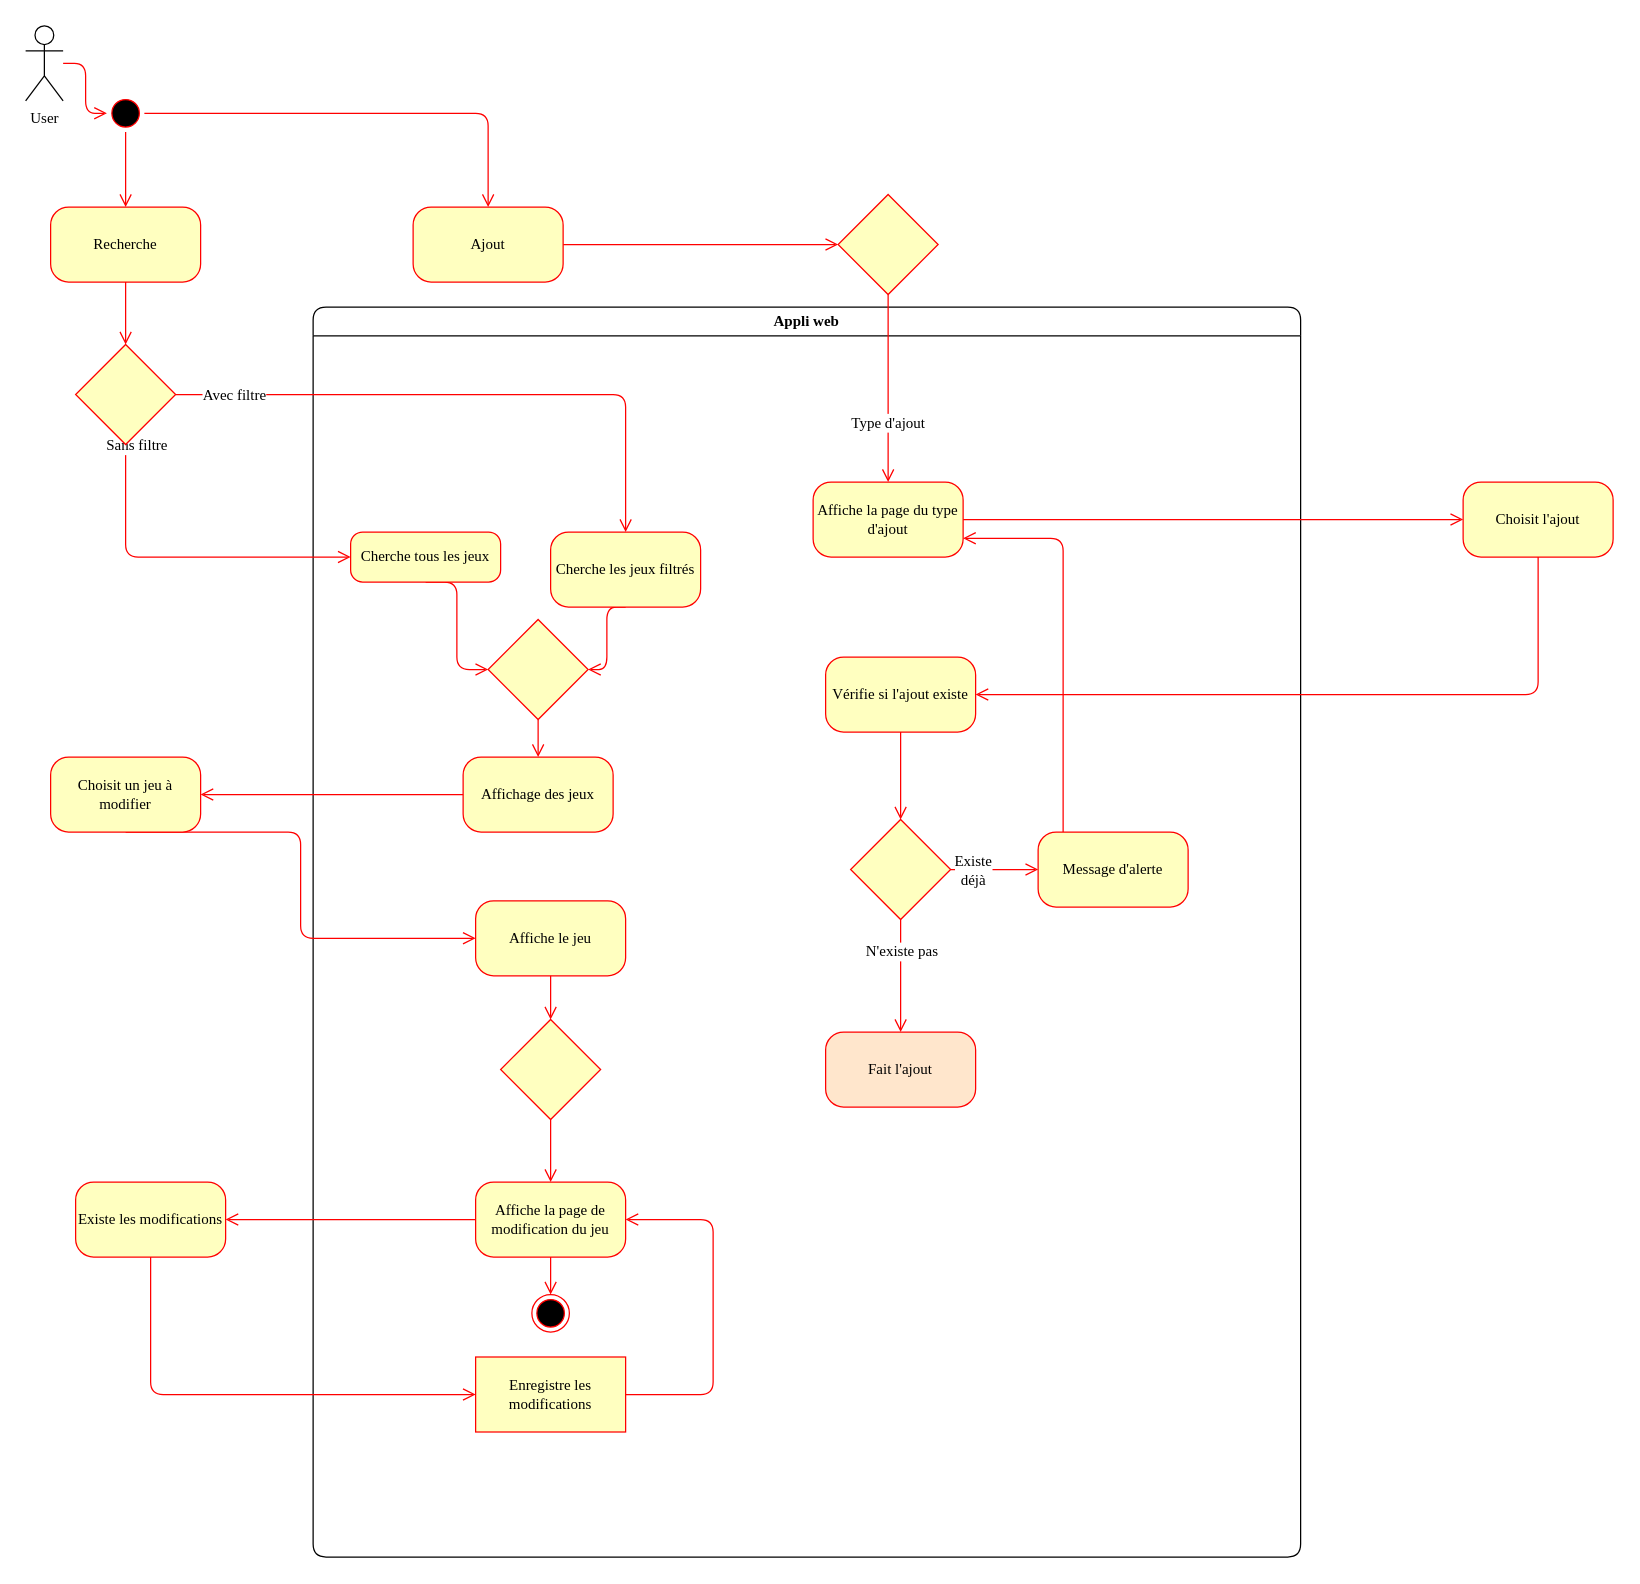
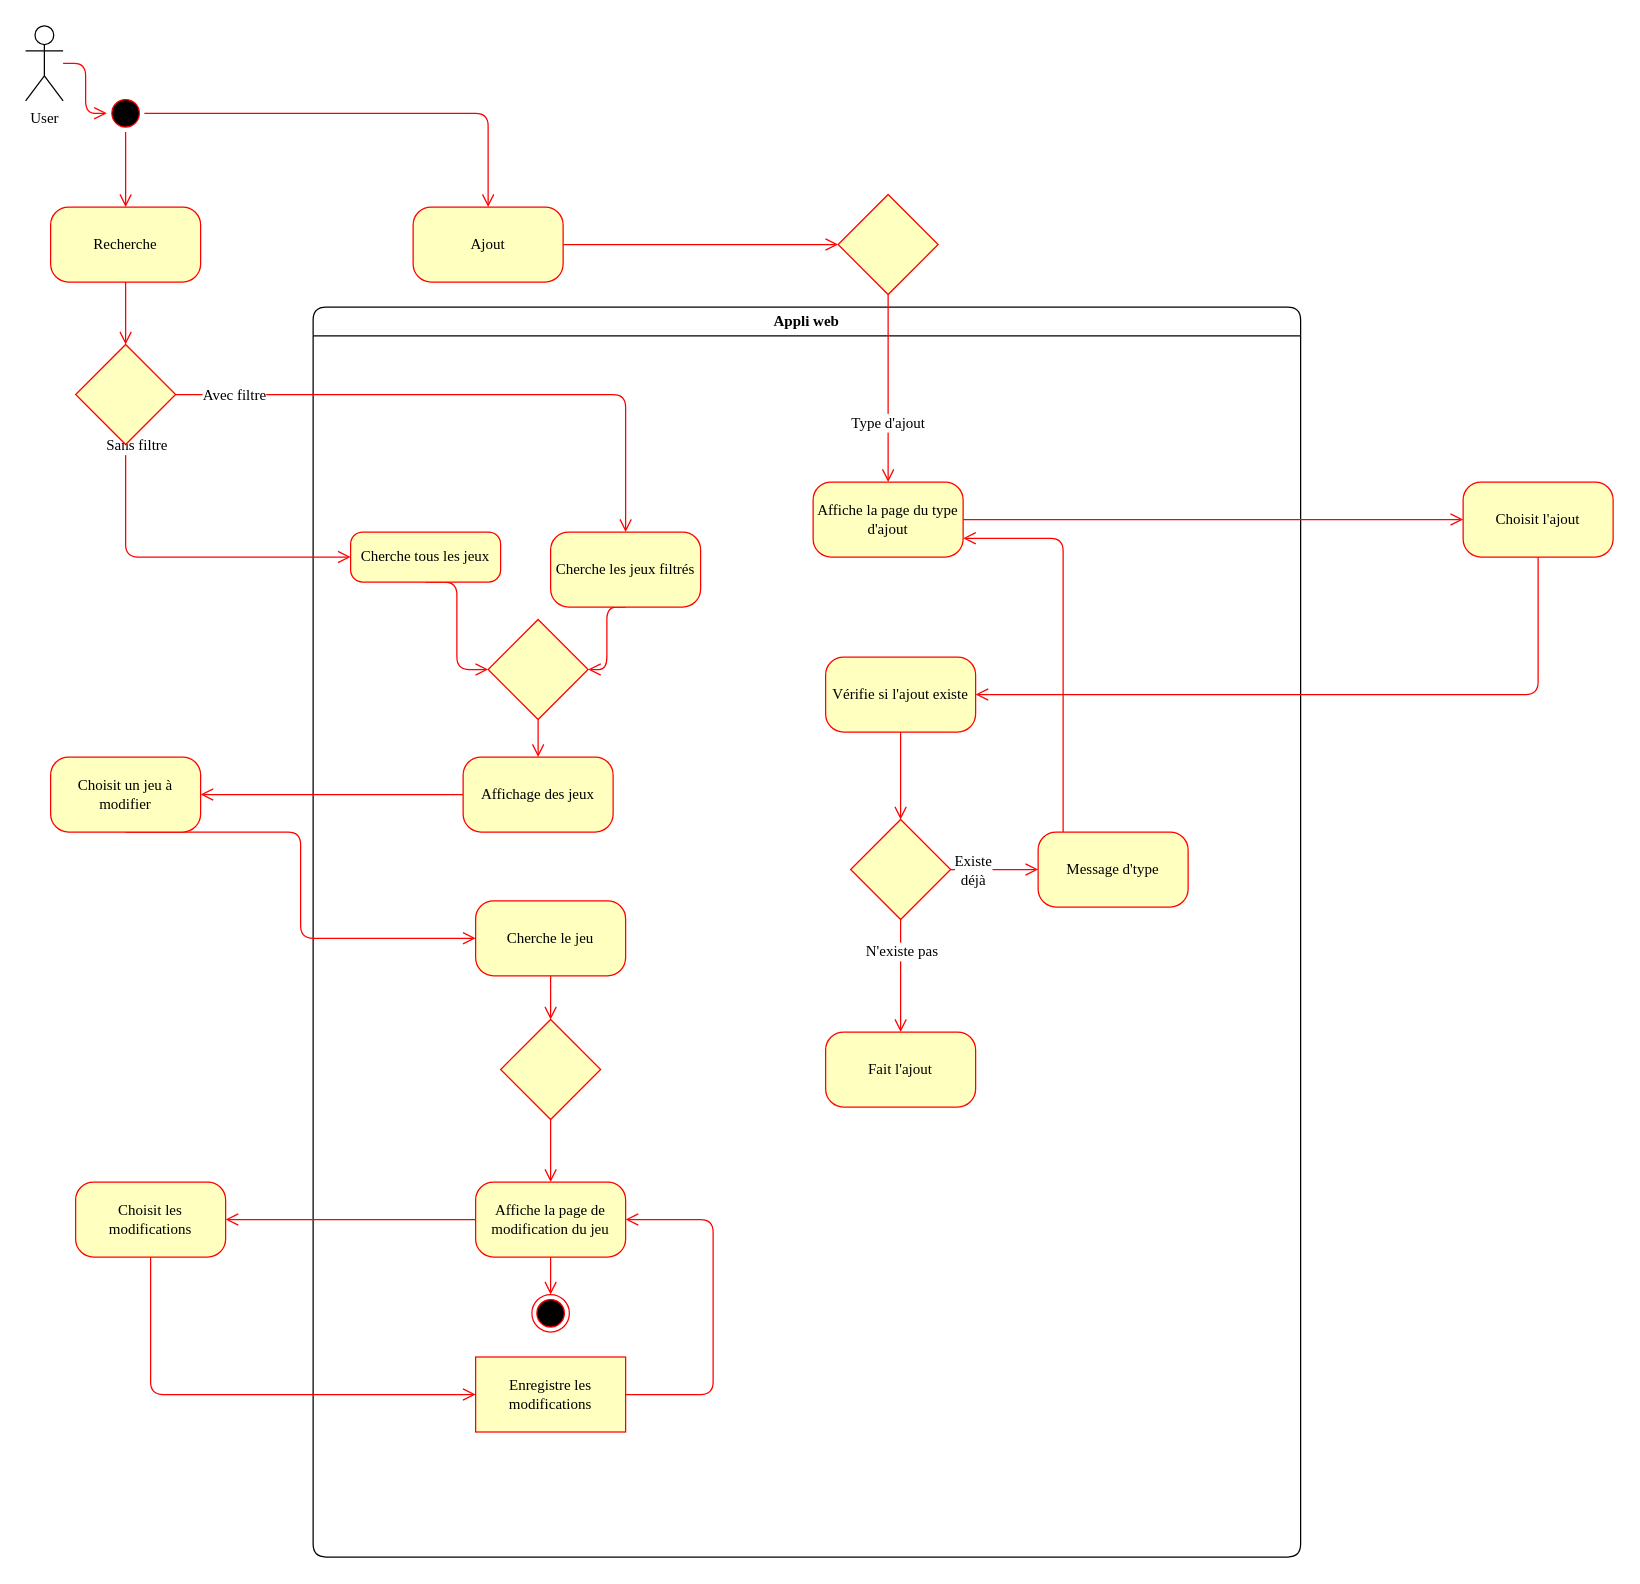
(1113, 869) -> (1113, 869)
(551, 938) -> (551, 938)
(901, 1069) -> (901, 1069)
(151, 1219) -> (151, 1219)
